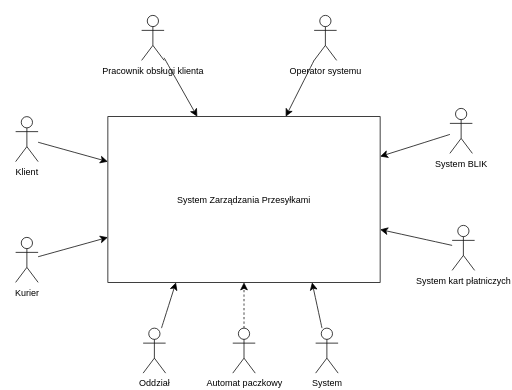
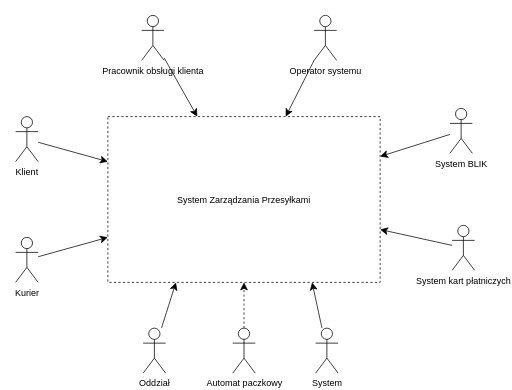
(244, 200) -> (244, 200)
